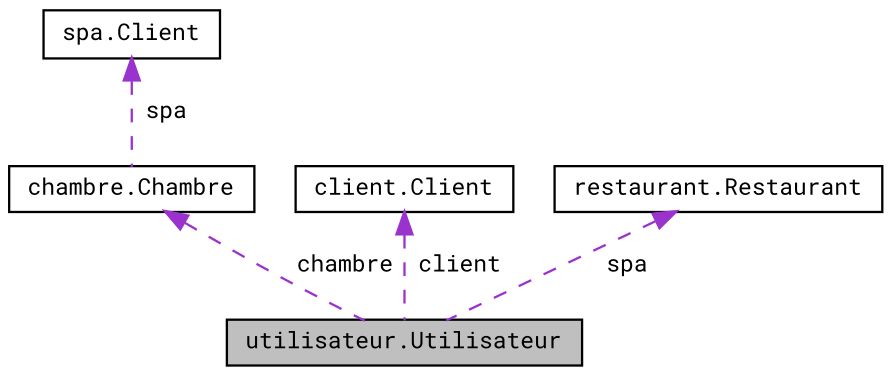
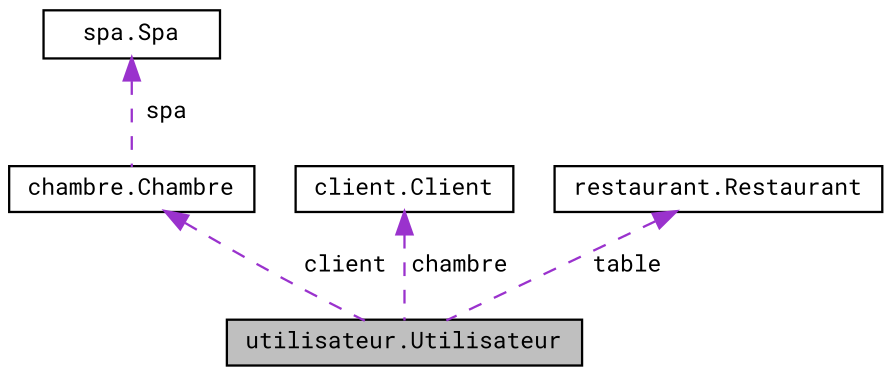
(132, 34) -> (132, 34)
(339, 266) -> (339, 266)
(454, 266) -> (454, 266)
(621, 266) -> (621, 266)
